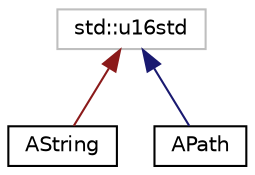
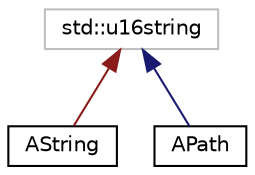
(132, 29) -> (132, 29)
